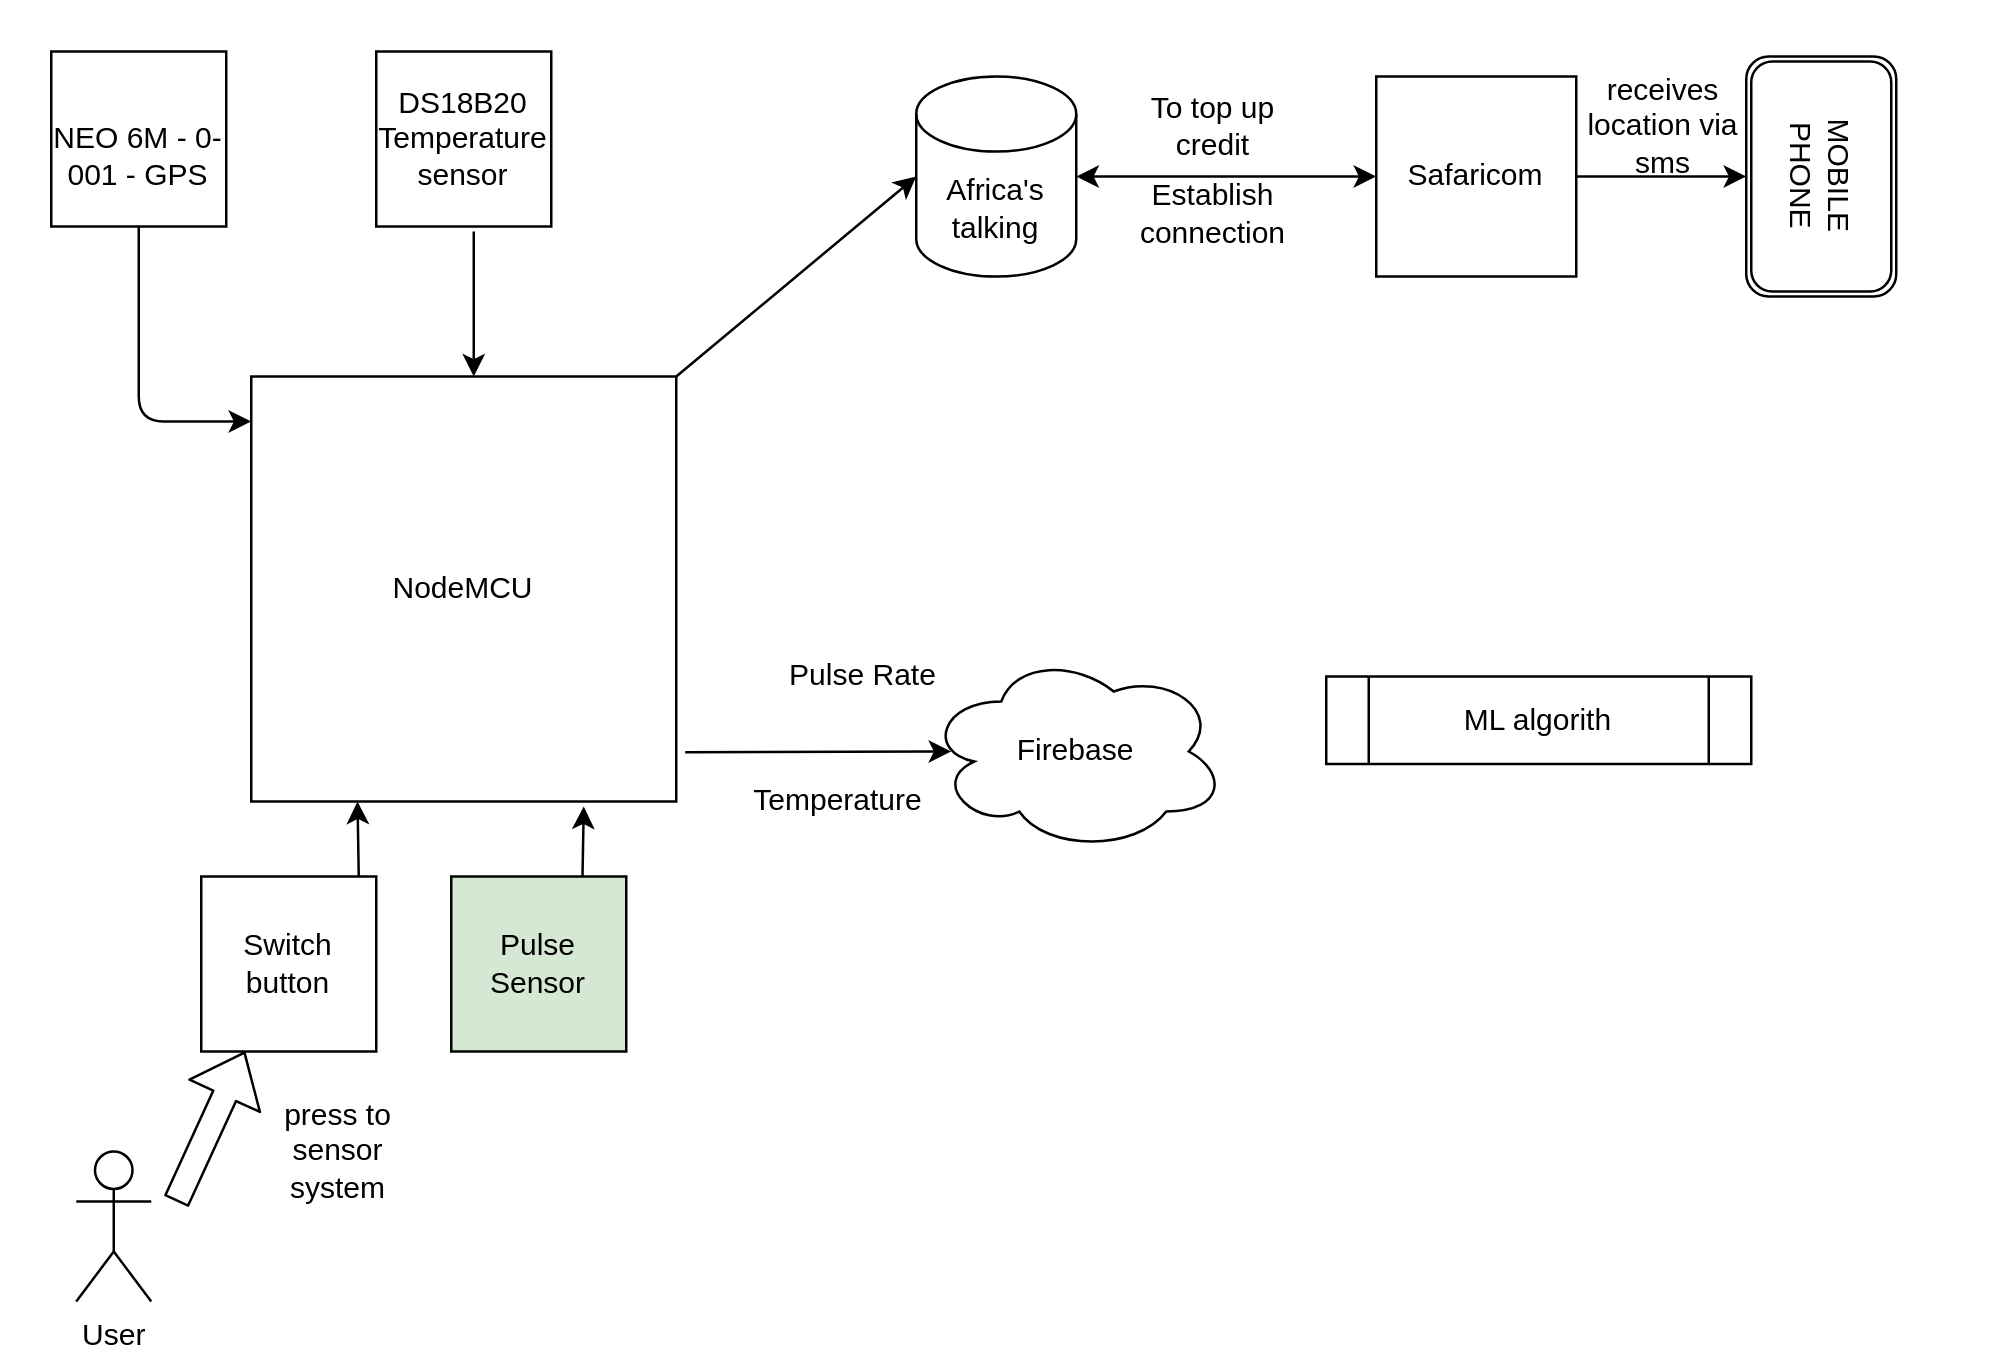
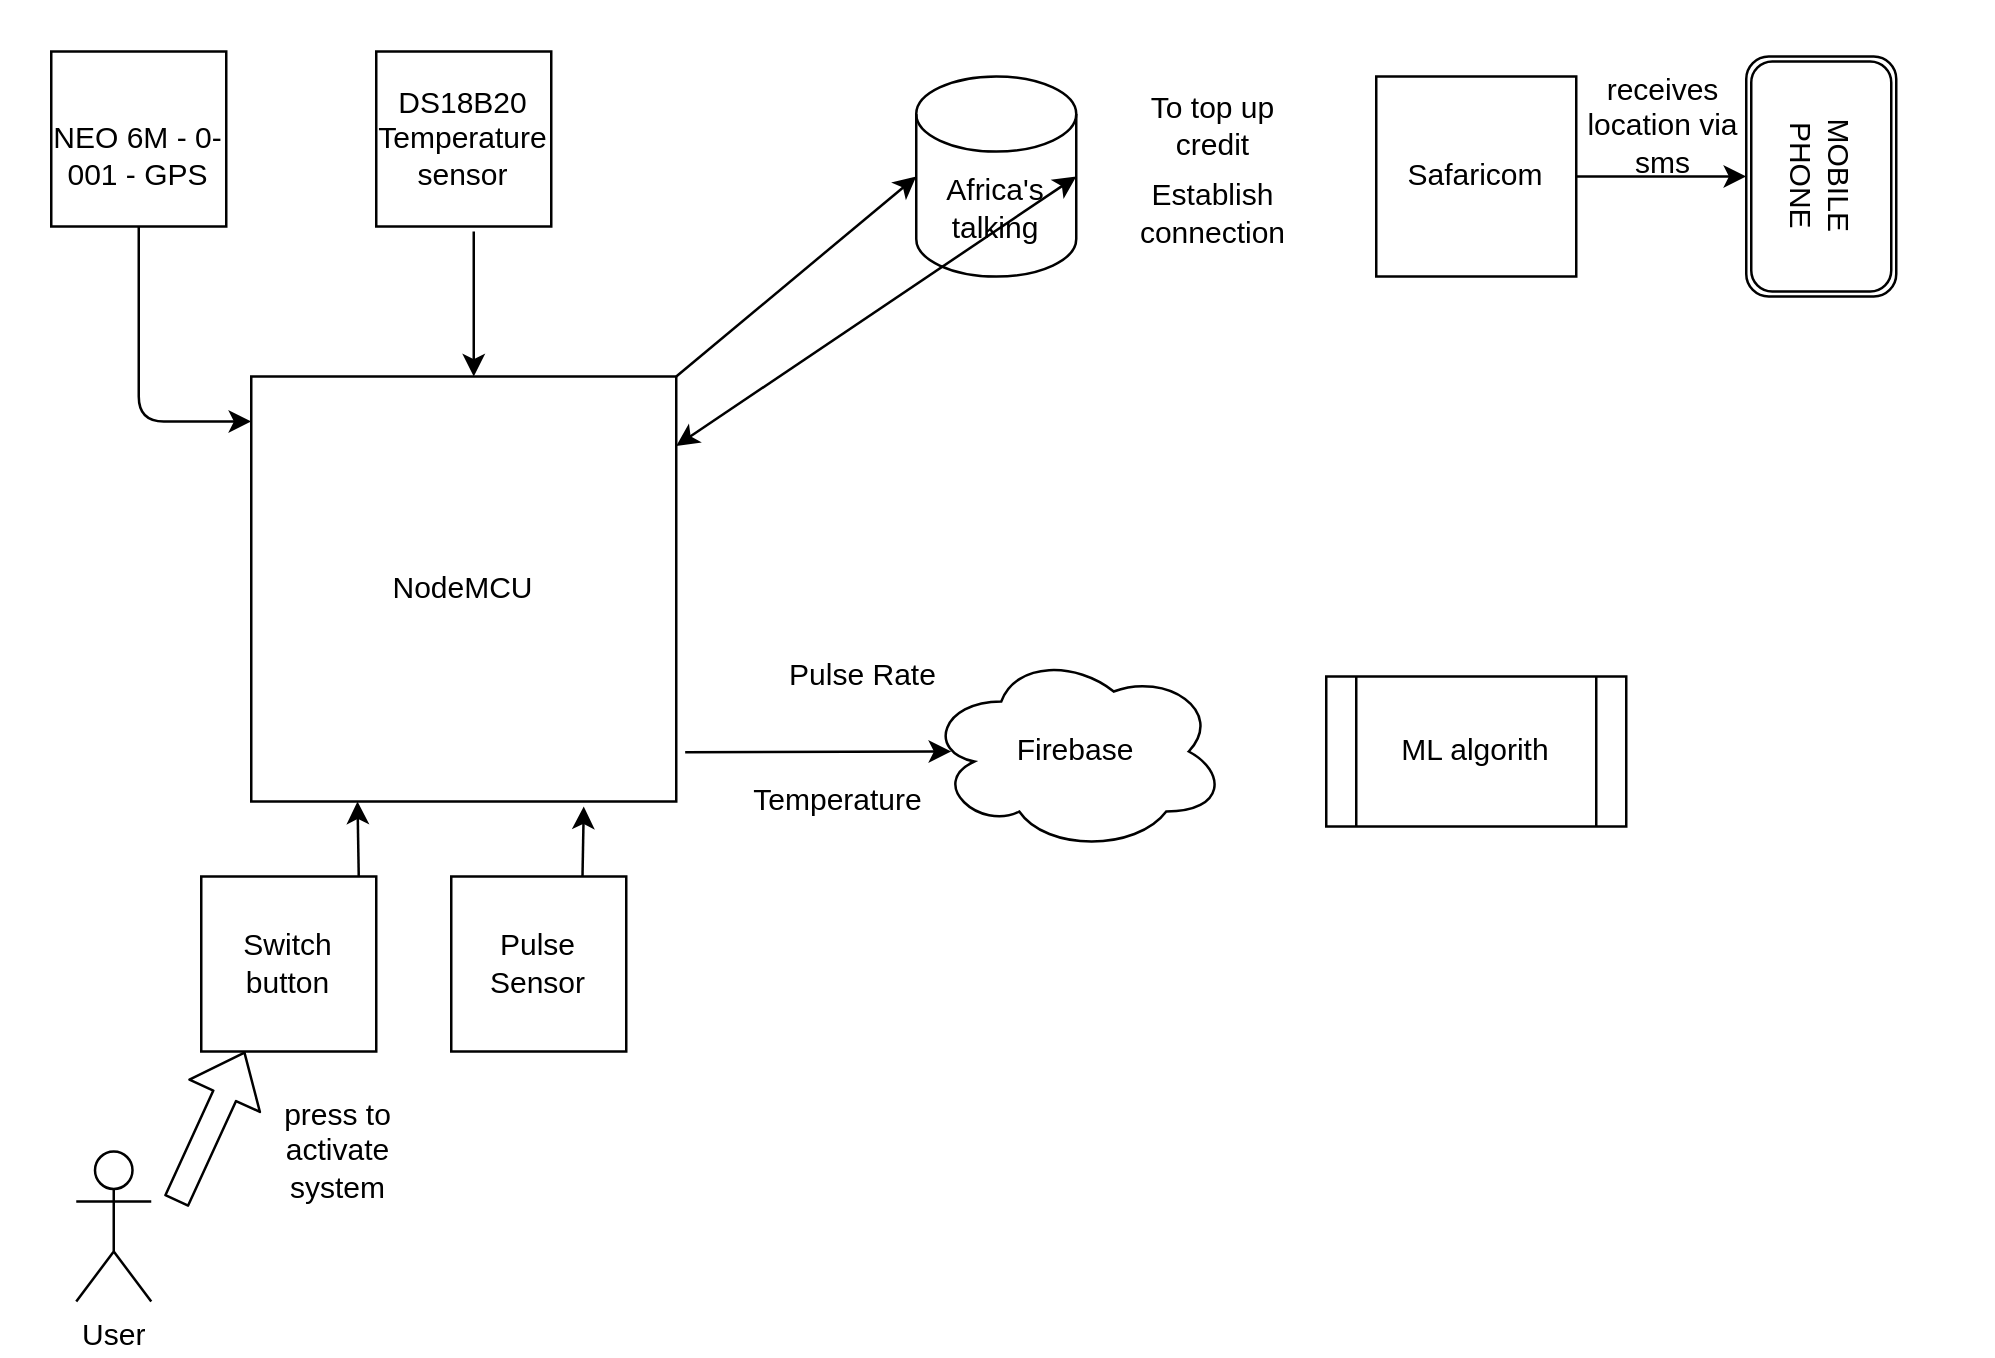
(1226, 176) -> (876, 311)
(1539, 720) -> (1476, 751)
(539, 964) -> (539, 964)
(339, 1151) -> (339, 1151)
